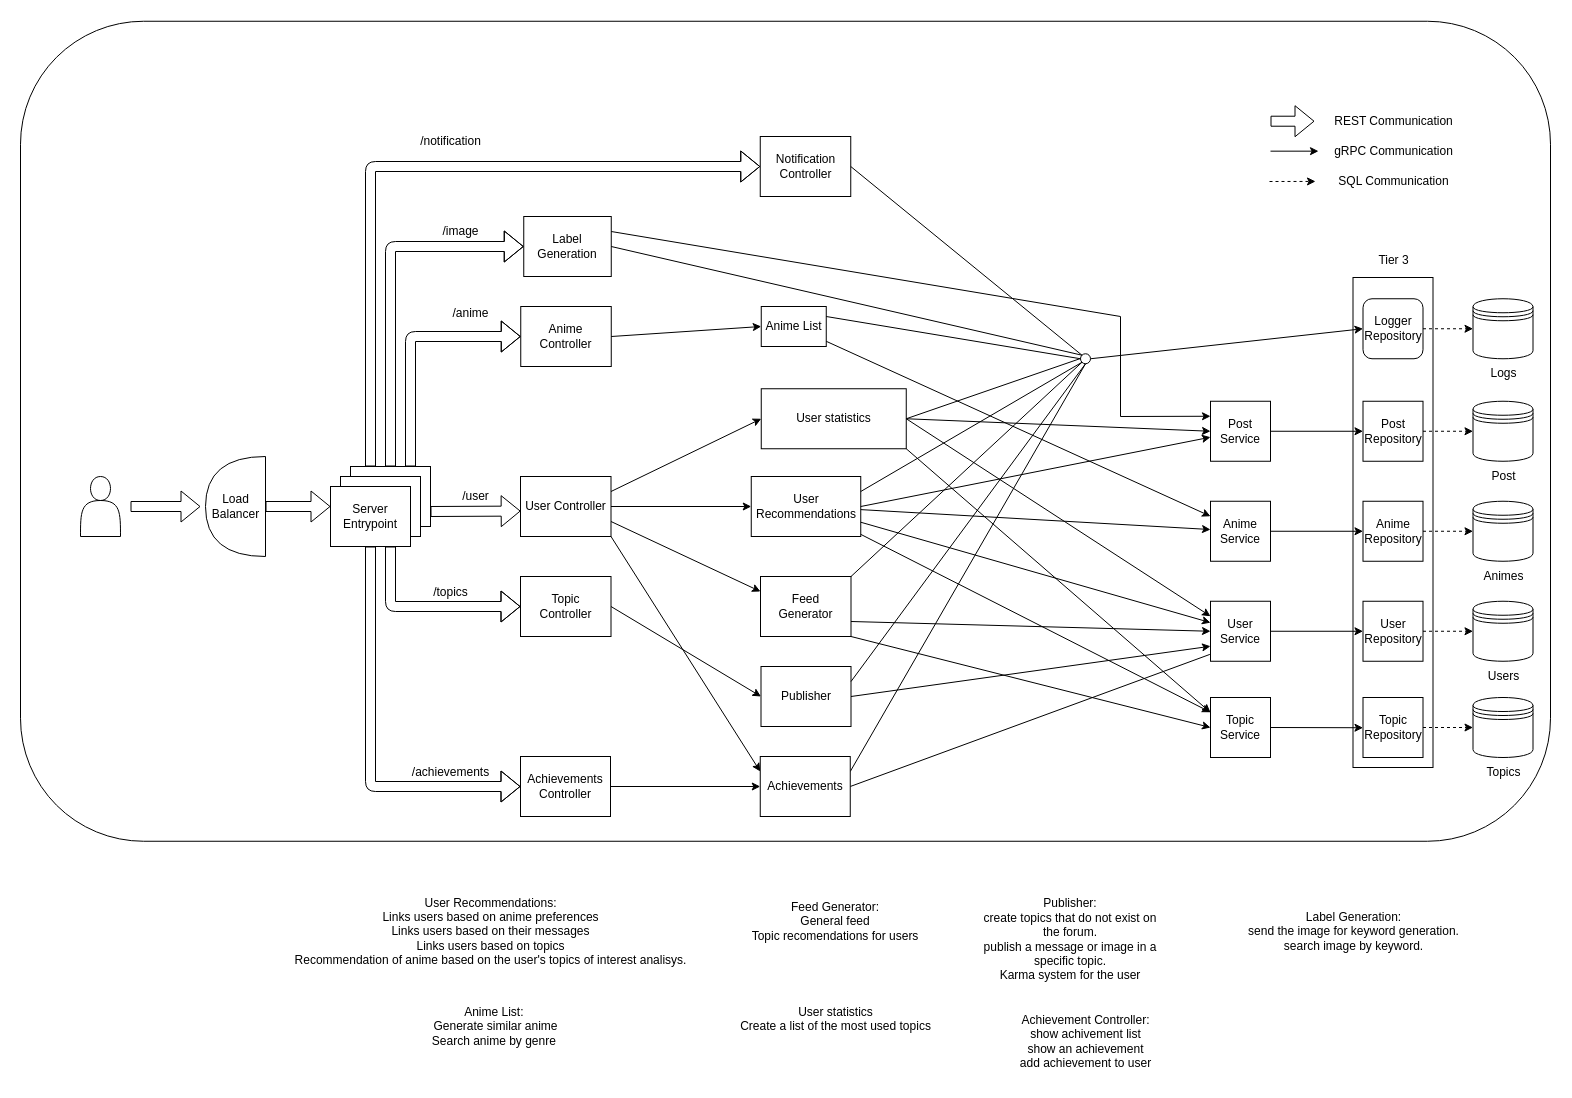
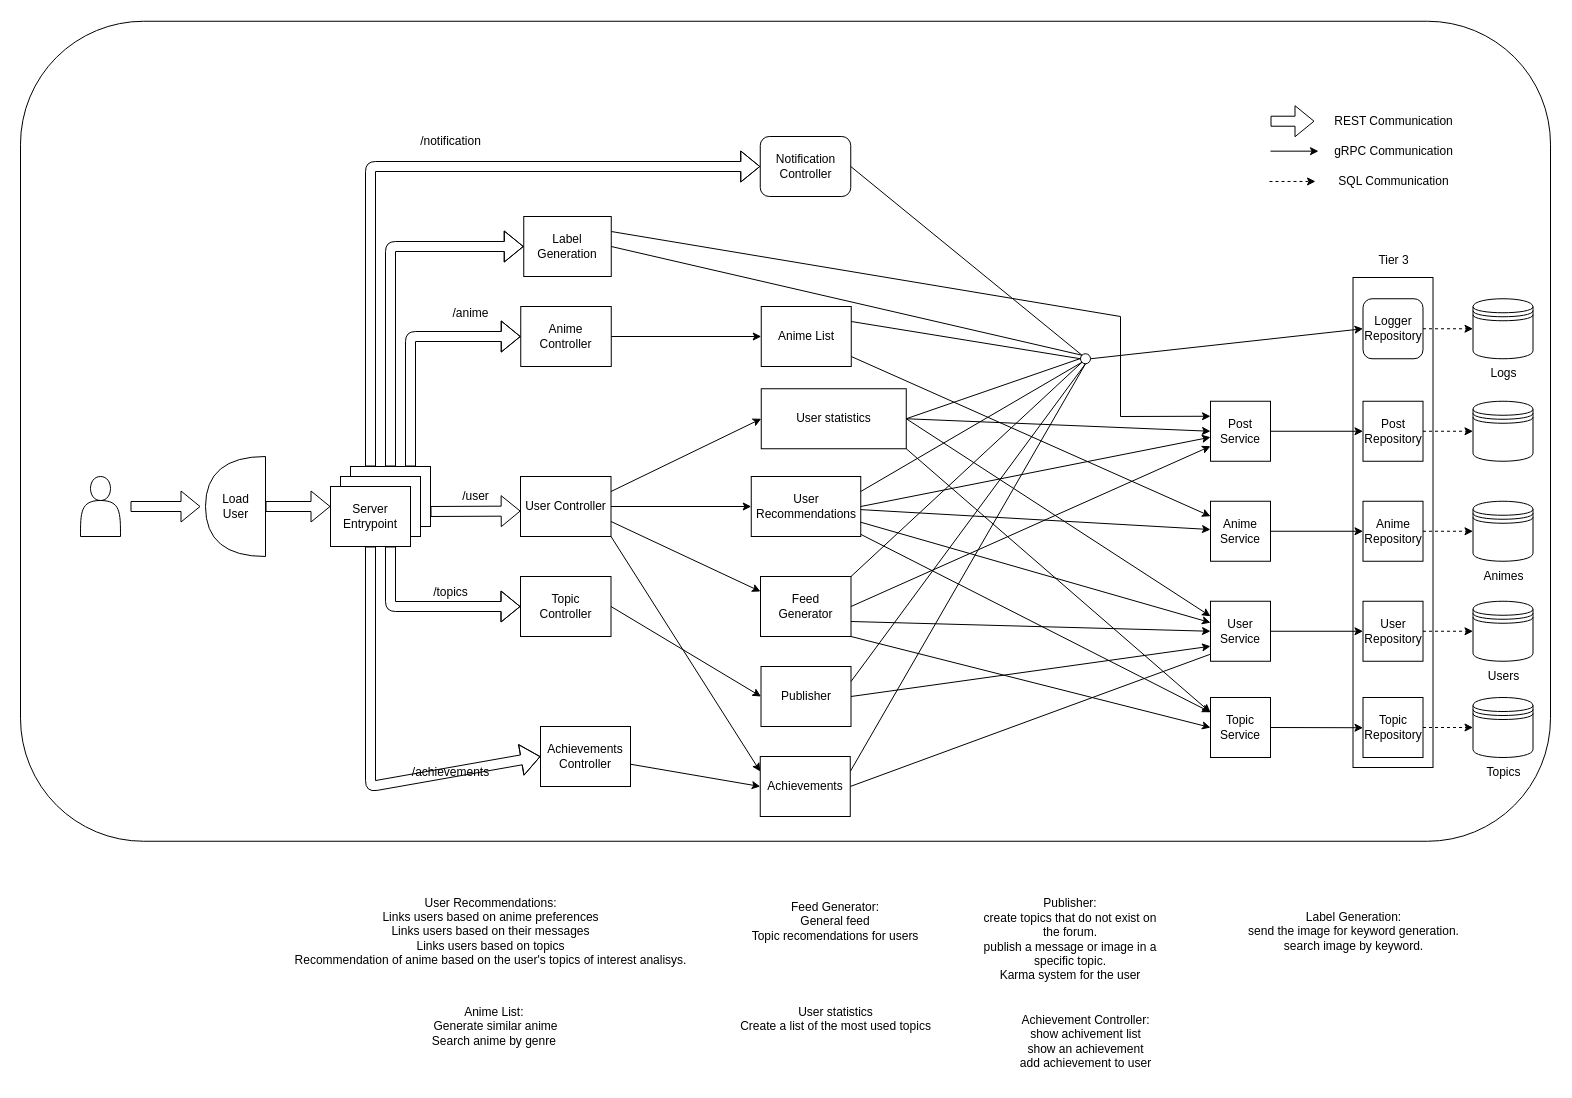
(806, 167) -> (806, 167)
(461, 232) -> none
(794, 327) -> (806, 337)
(1503, 476) -> none
(236, 507) -> (236, 507)
none -> (1070, 509)
(566, 787) -> (586, 757)
